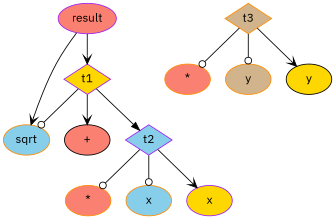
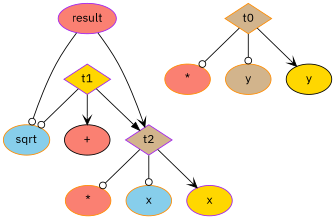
(248, 19) -> (248, 19)
(87, 45) -> (124, 74)
(51, 74) -> (51, 74)
(149, 140) -> (149, 140)
